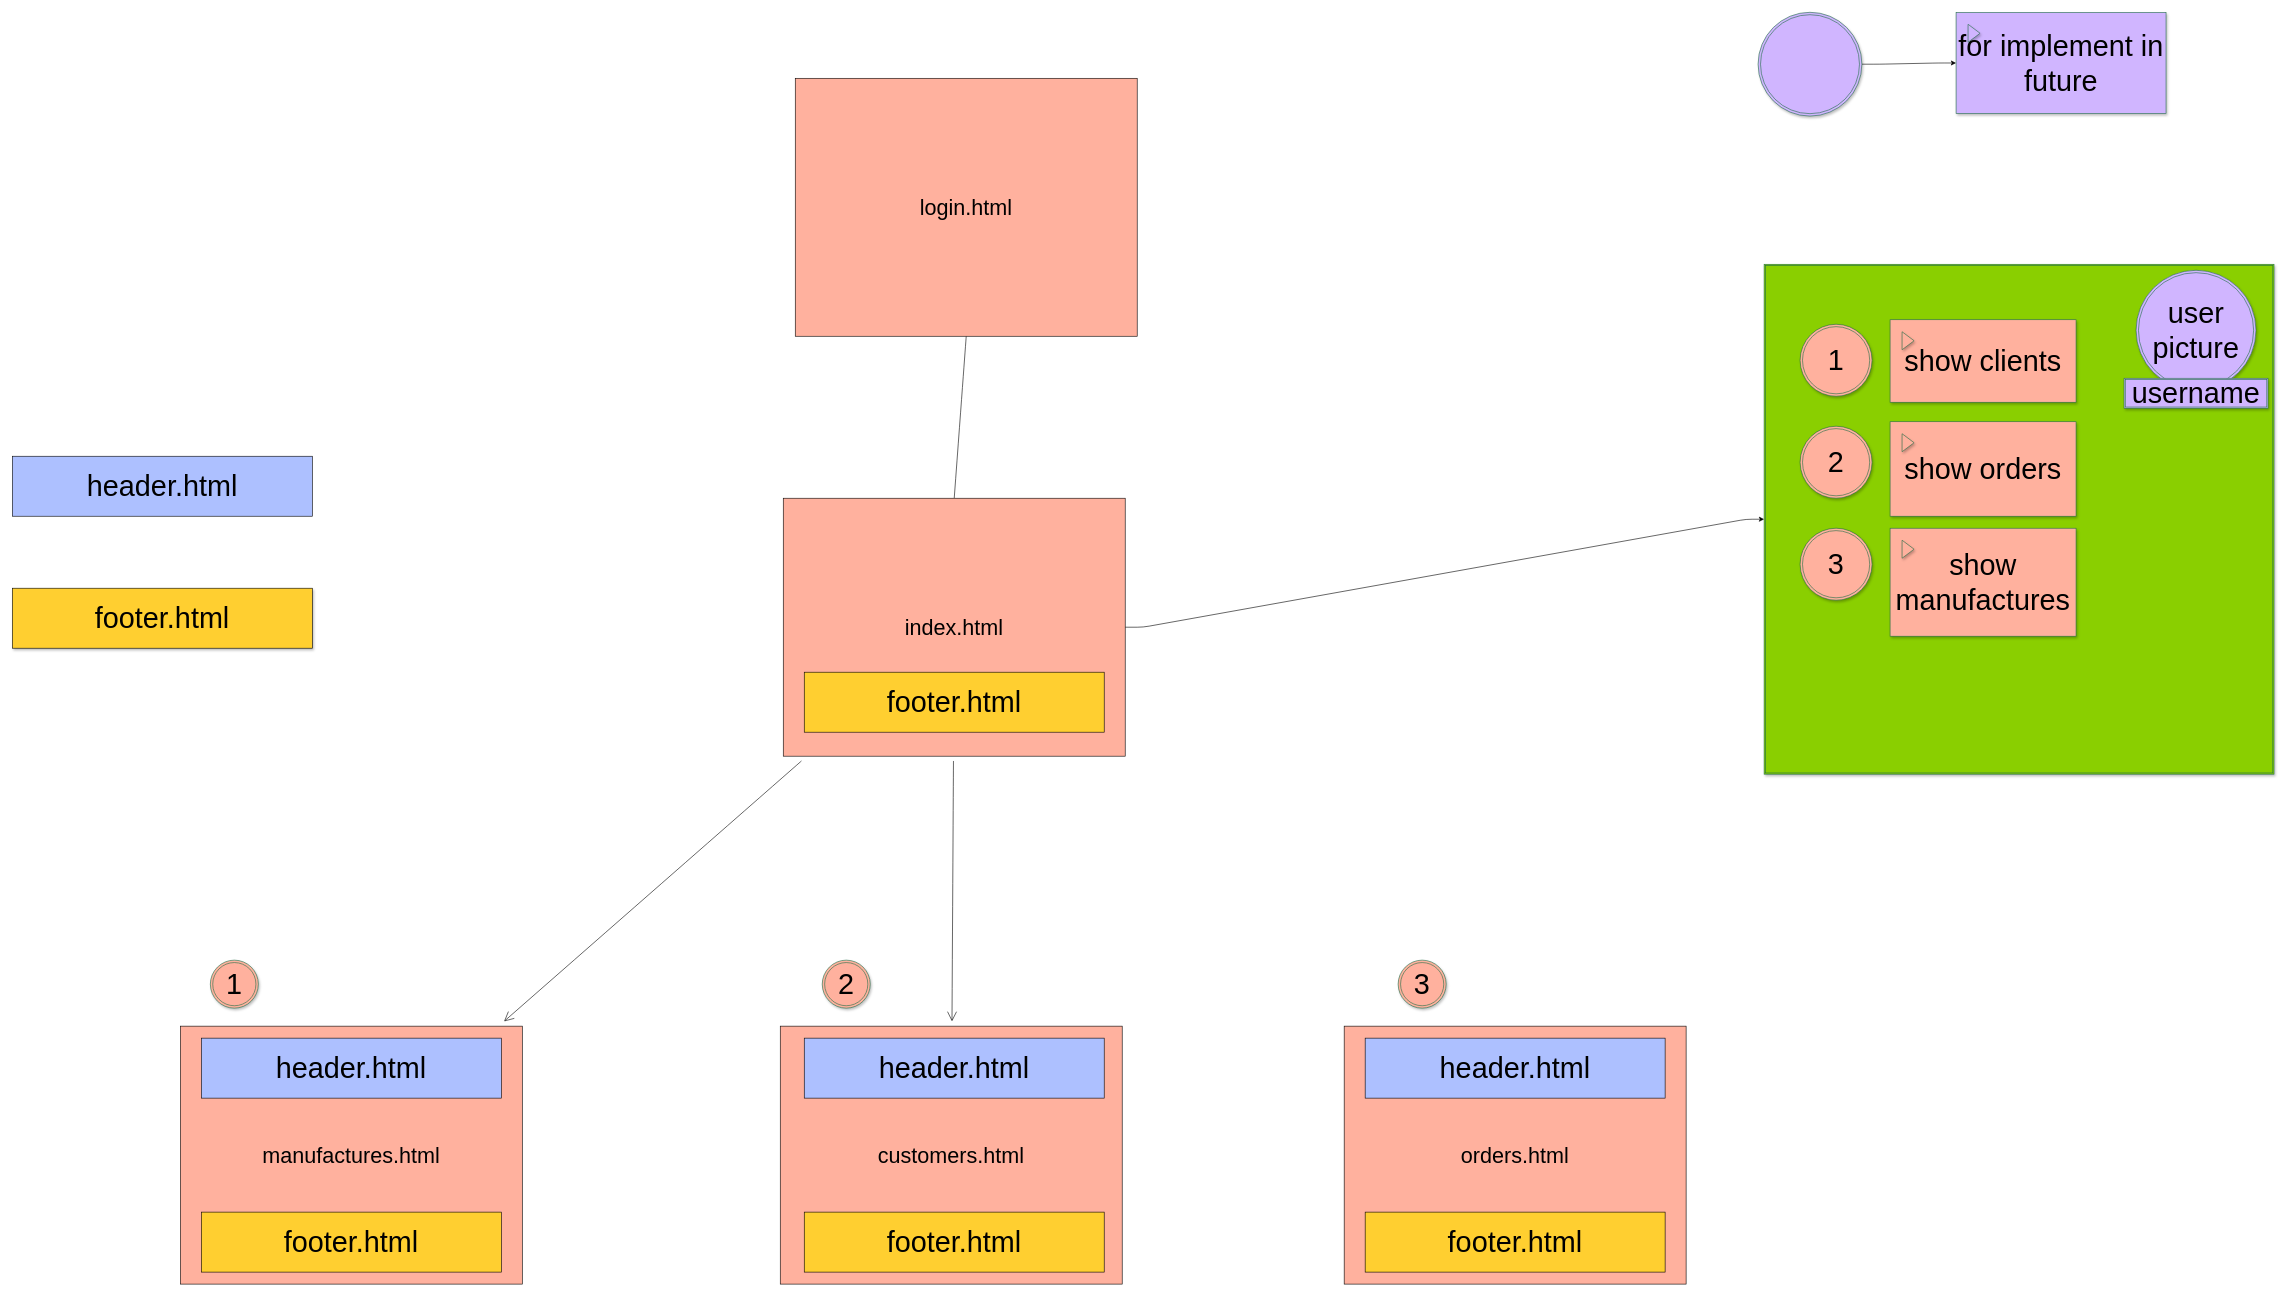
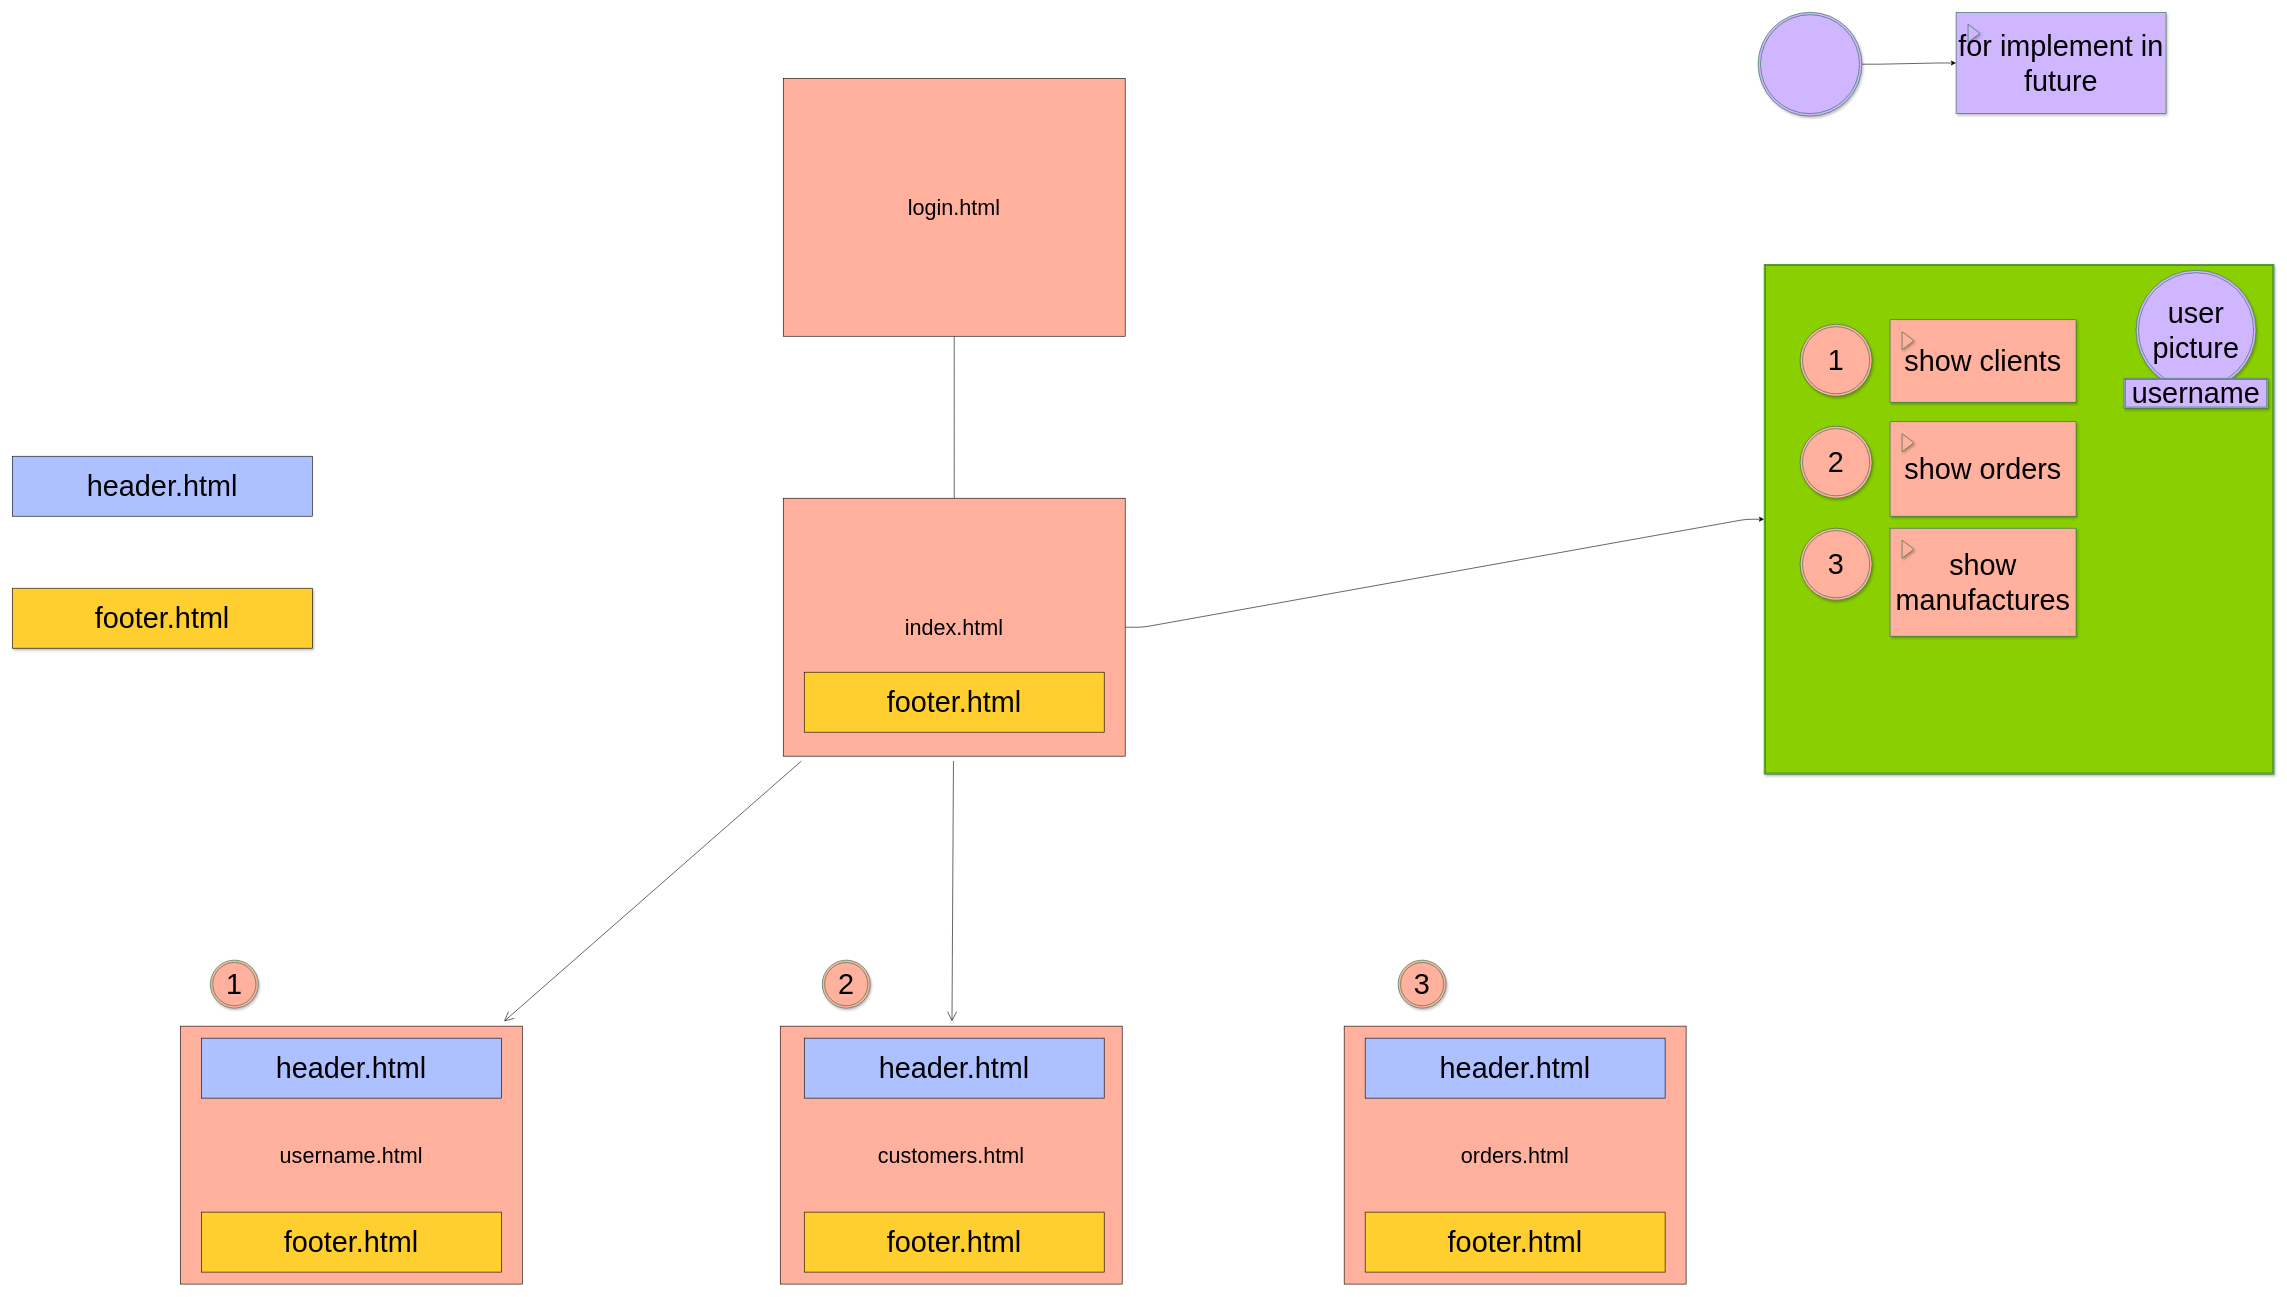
(966, 207) -> (954, 207)
(351, 1155) -> (351, 1155)
